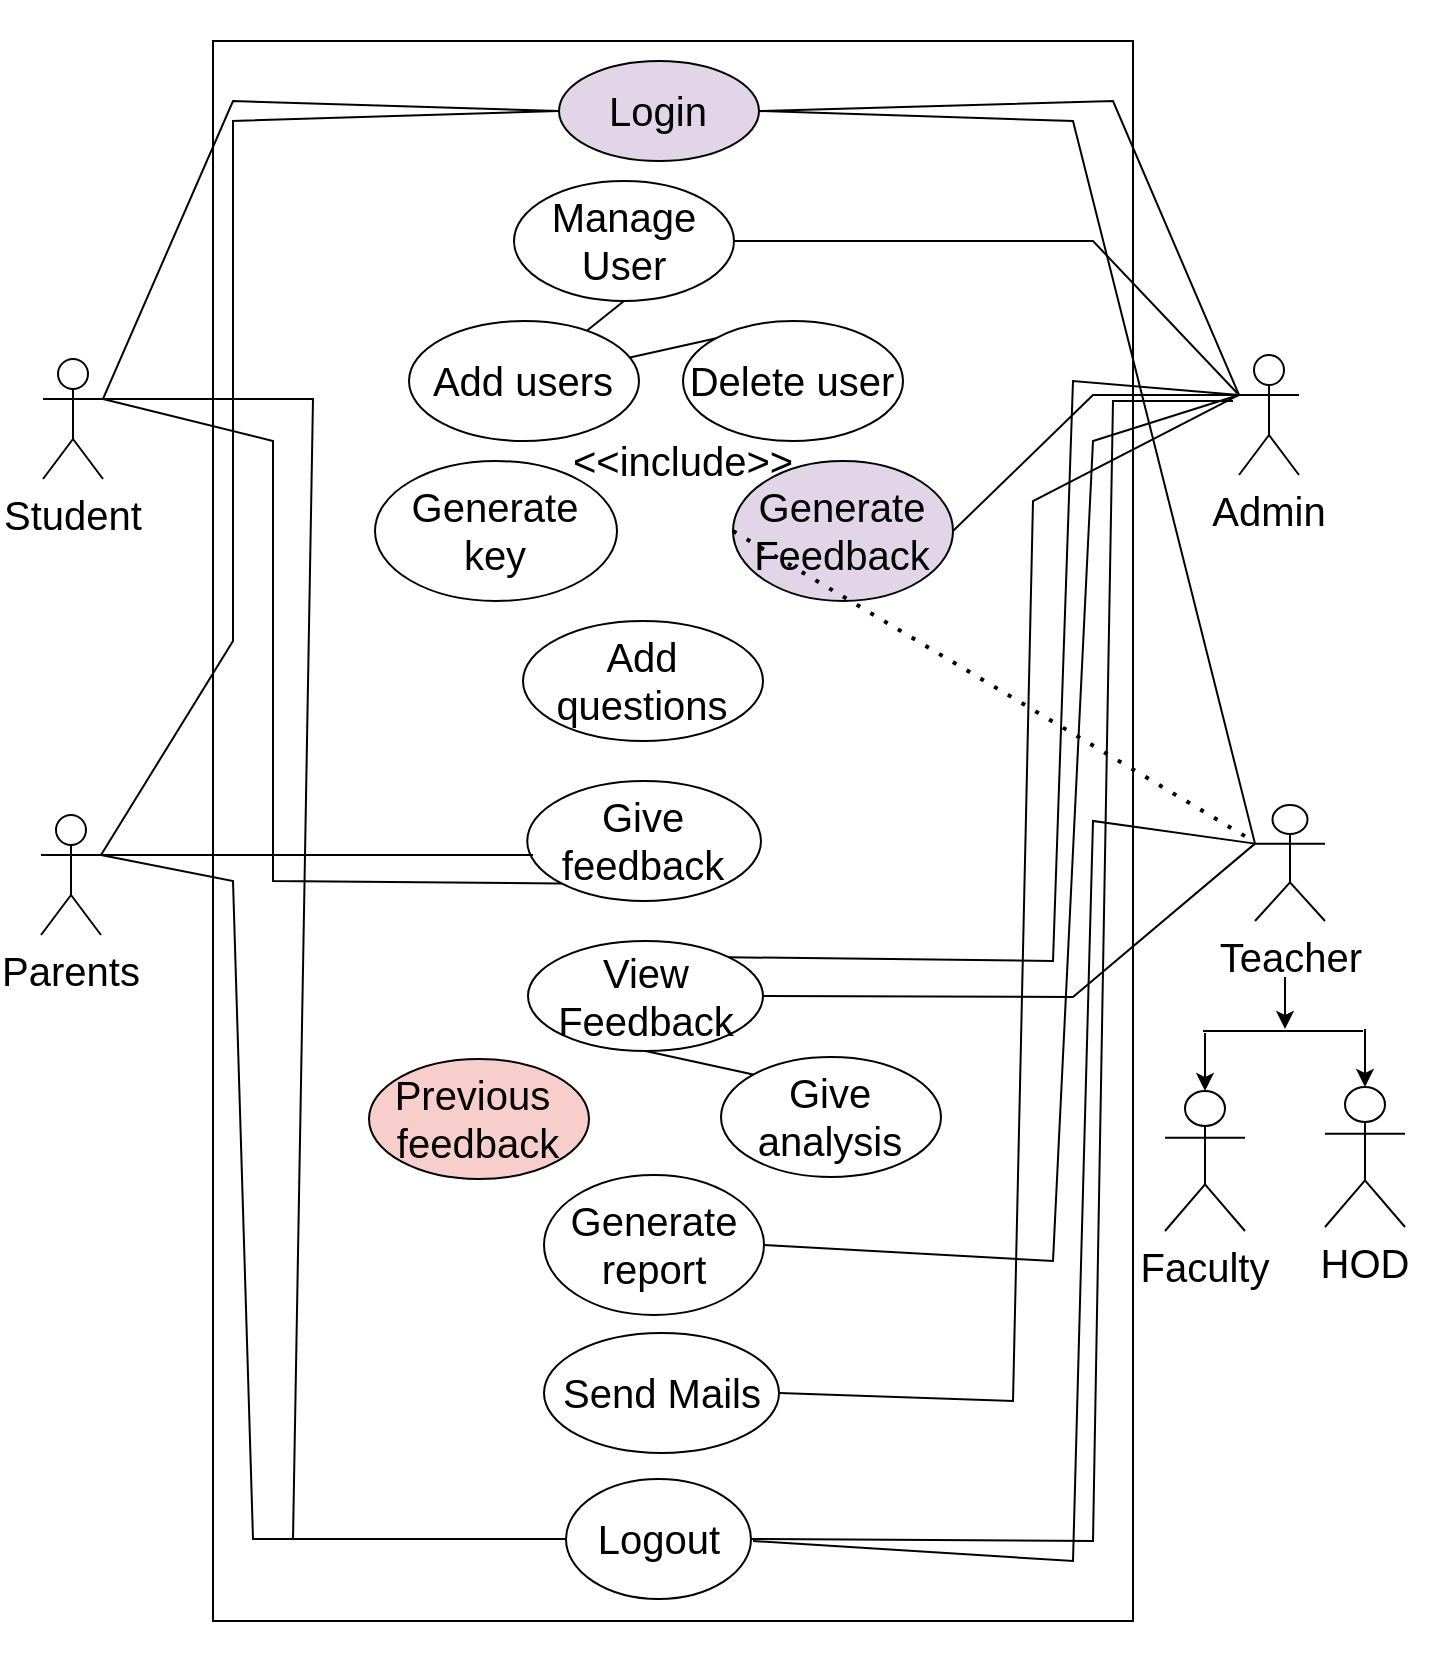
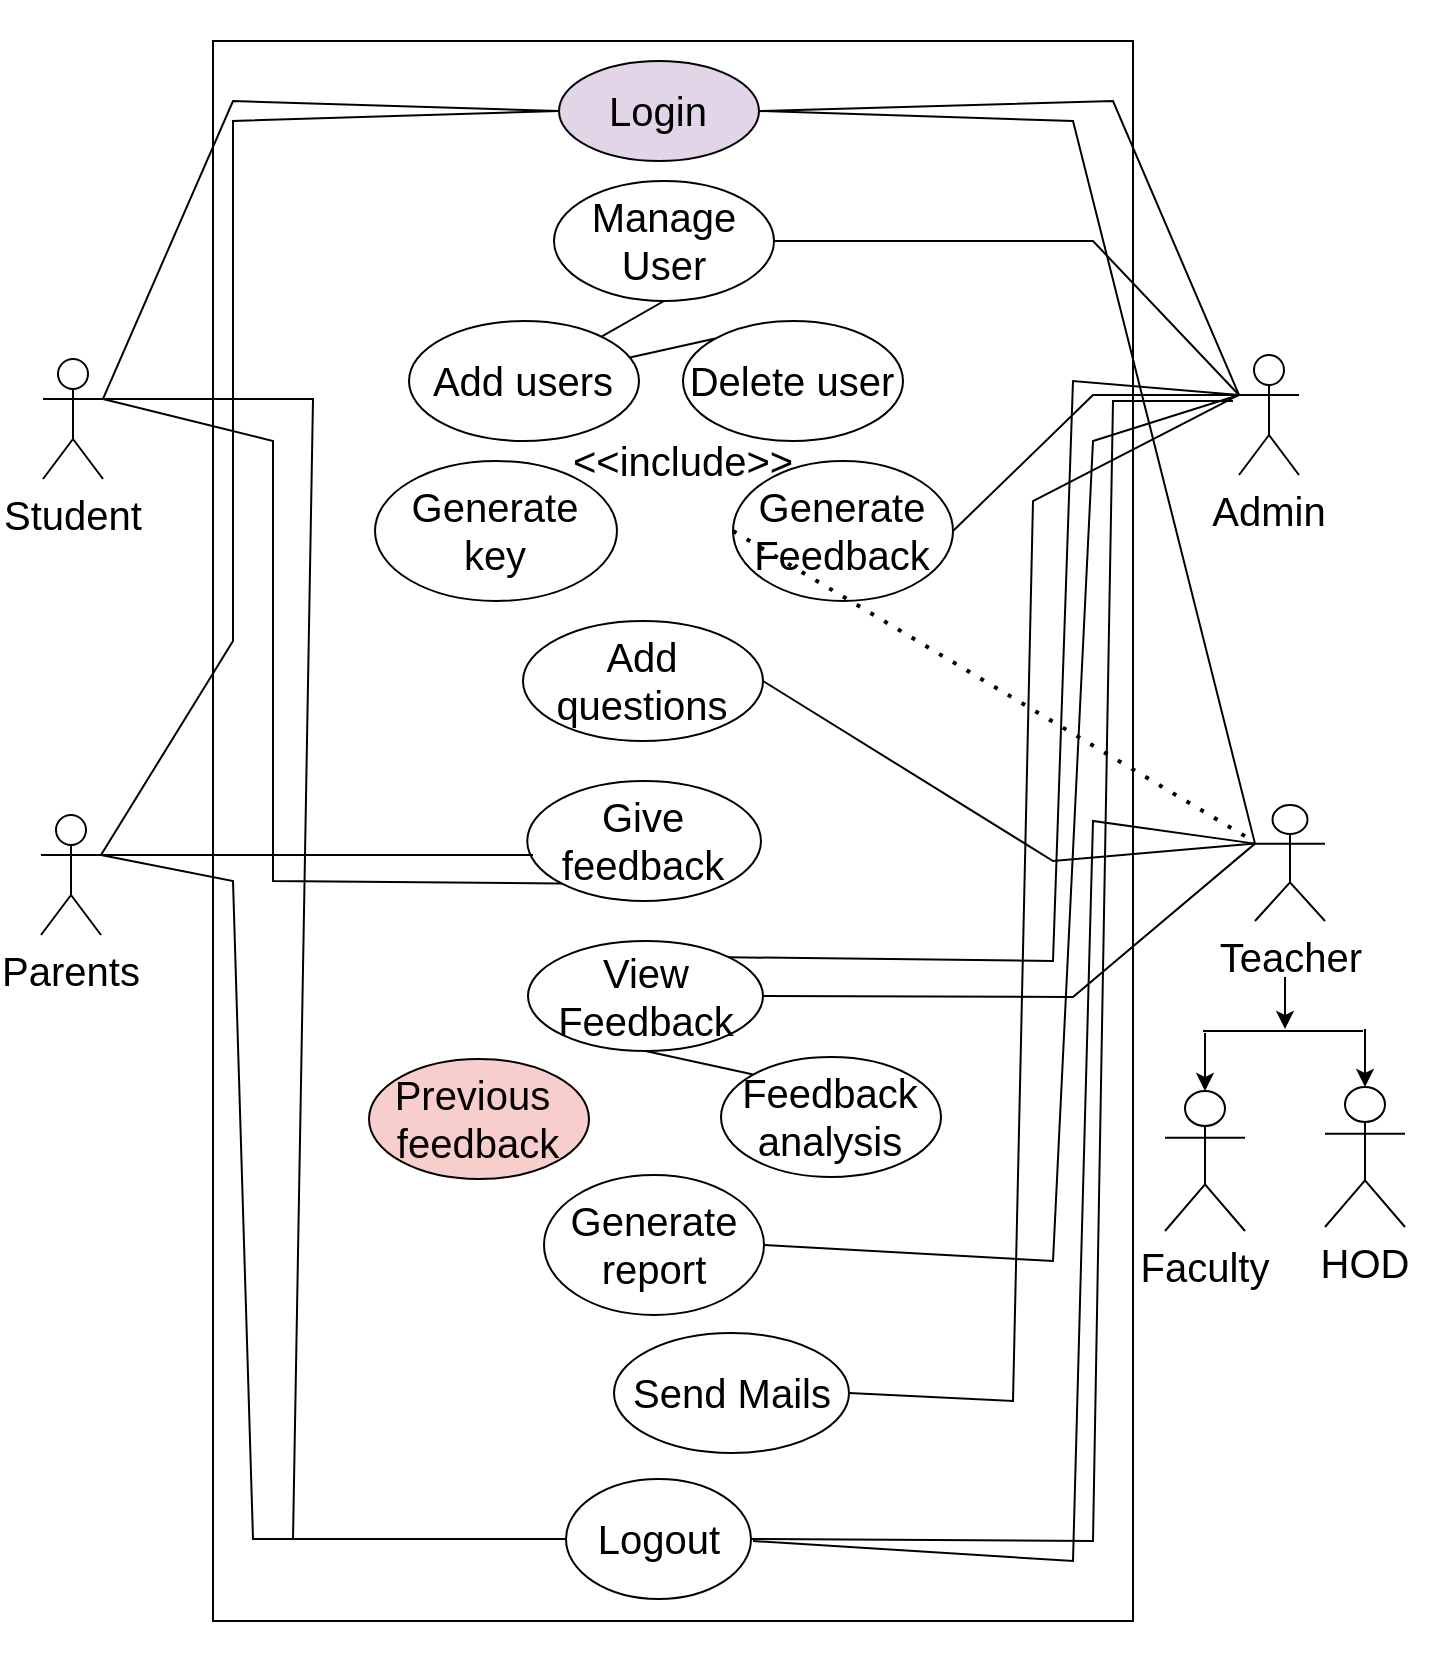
(624, 241) -> (664, 241)
(843, 531) -> (843, 531)
none -> (891, 761)
(831, 1117) -> (831, 1117)
(662, 1393) -> (732, 1393)
